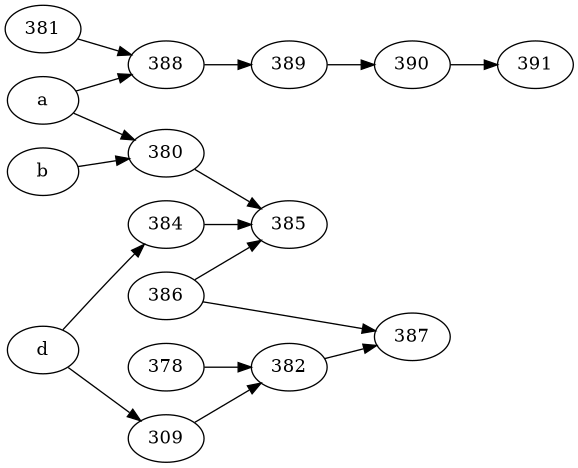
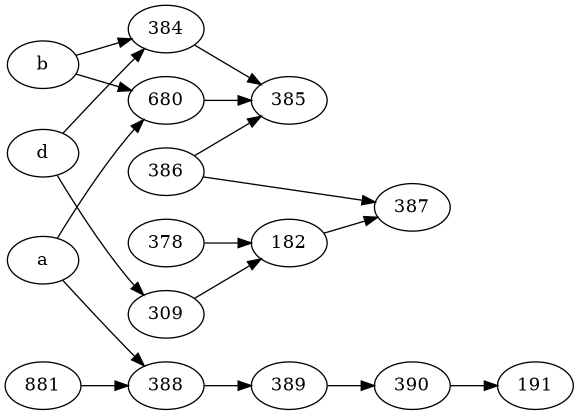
(43, 29) -> (43, 386)
none -> (97, 49)
(535, 65) -> (535, 386)
(166, 153) -> (166, 100)
(289, 367) -> (289, 243)
